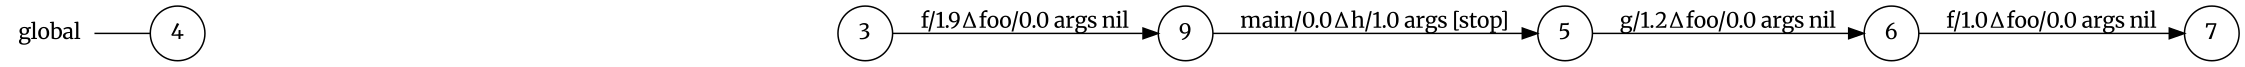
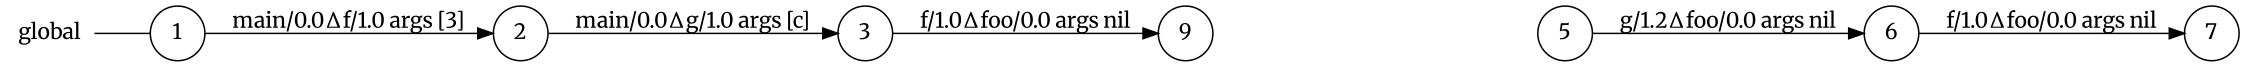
(1025, 22) -> (1025, 22)
(178, 33) -> (178, 33)
none -> (521, 33)
(1368, 33) -> none
